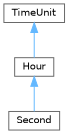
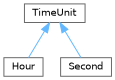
(34, 99) -> (73, 44)
